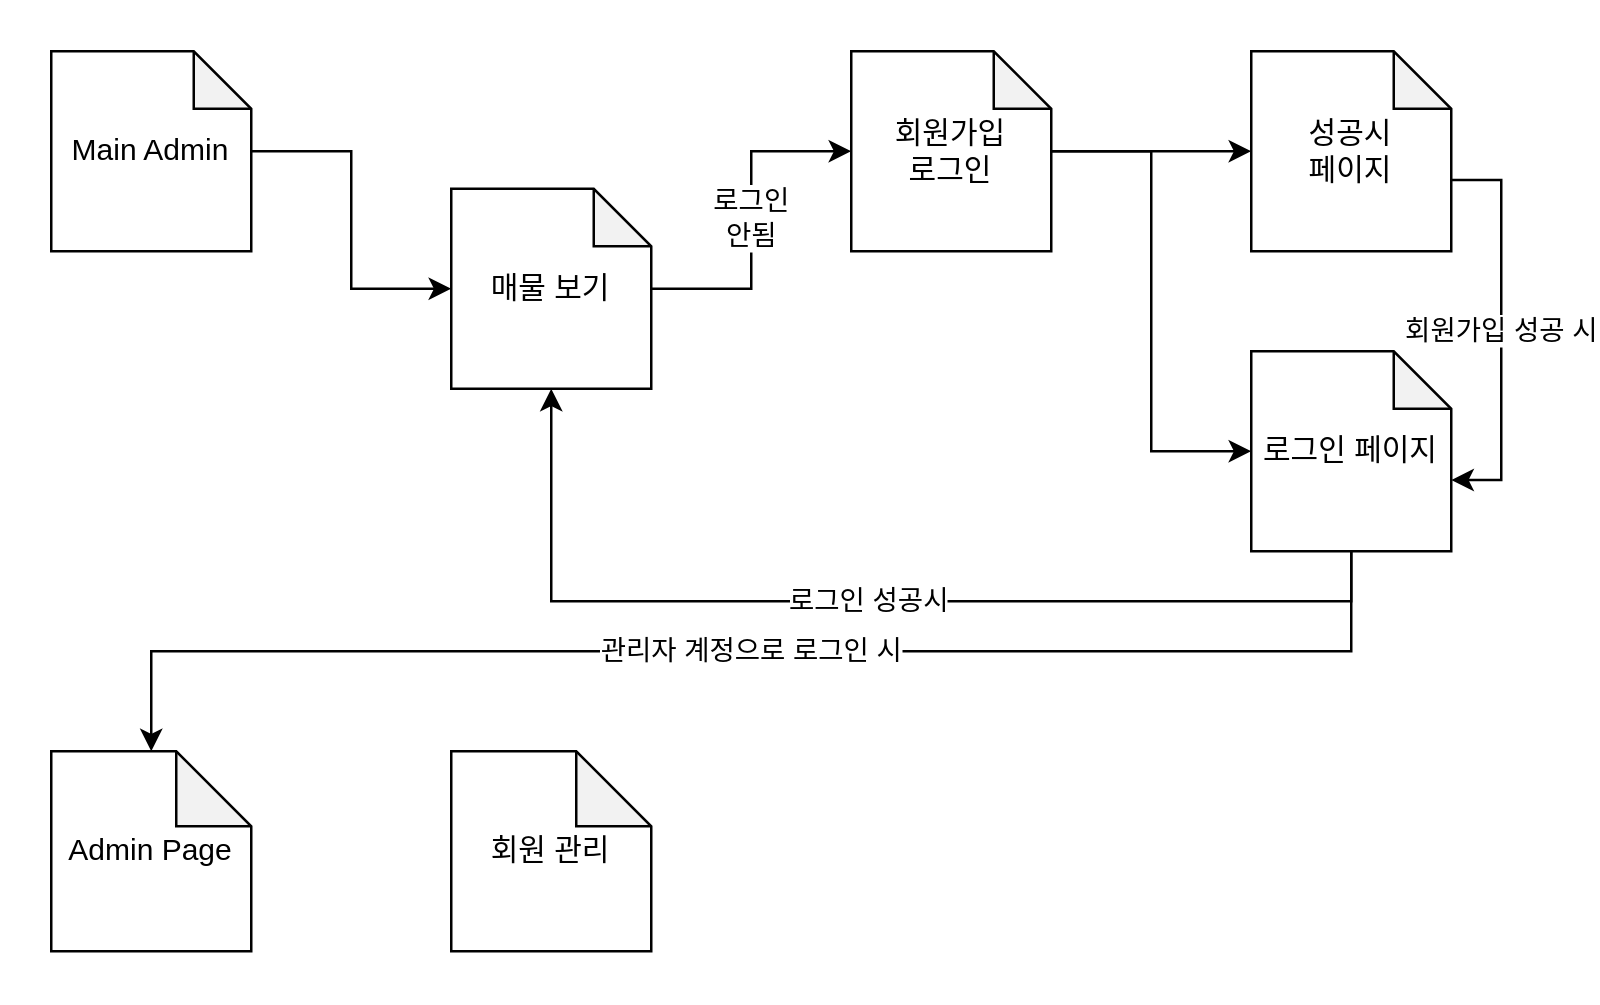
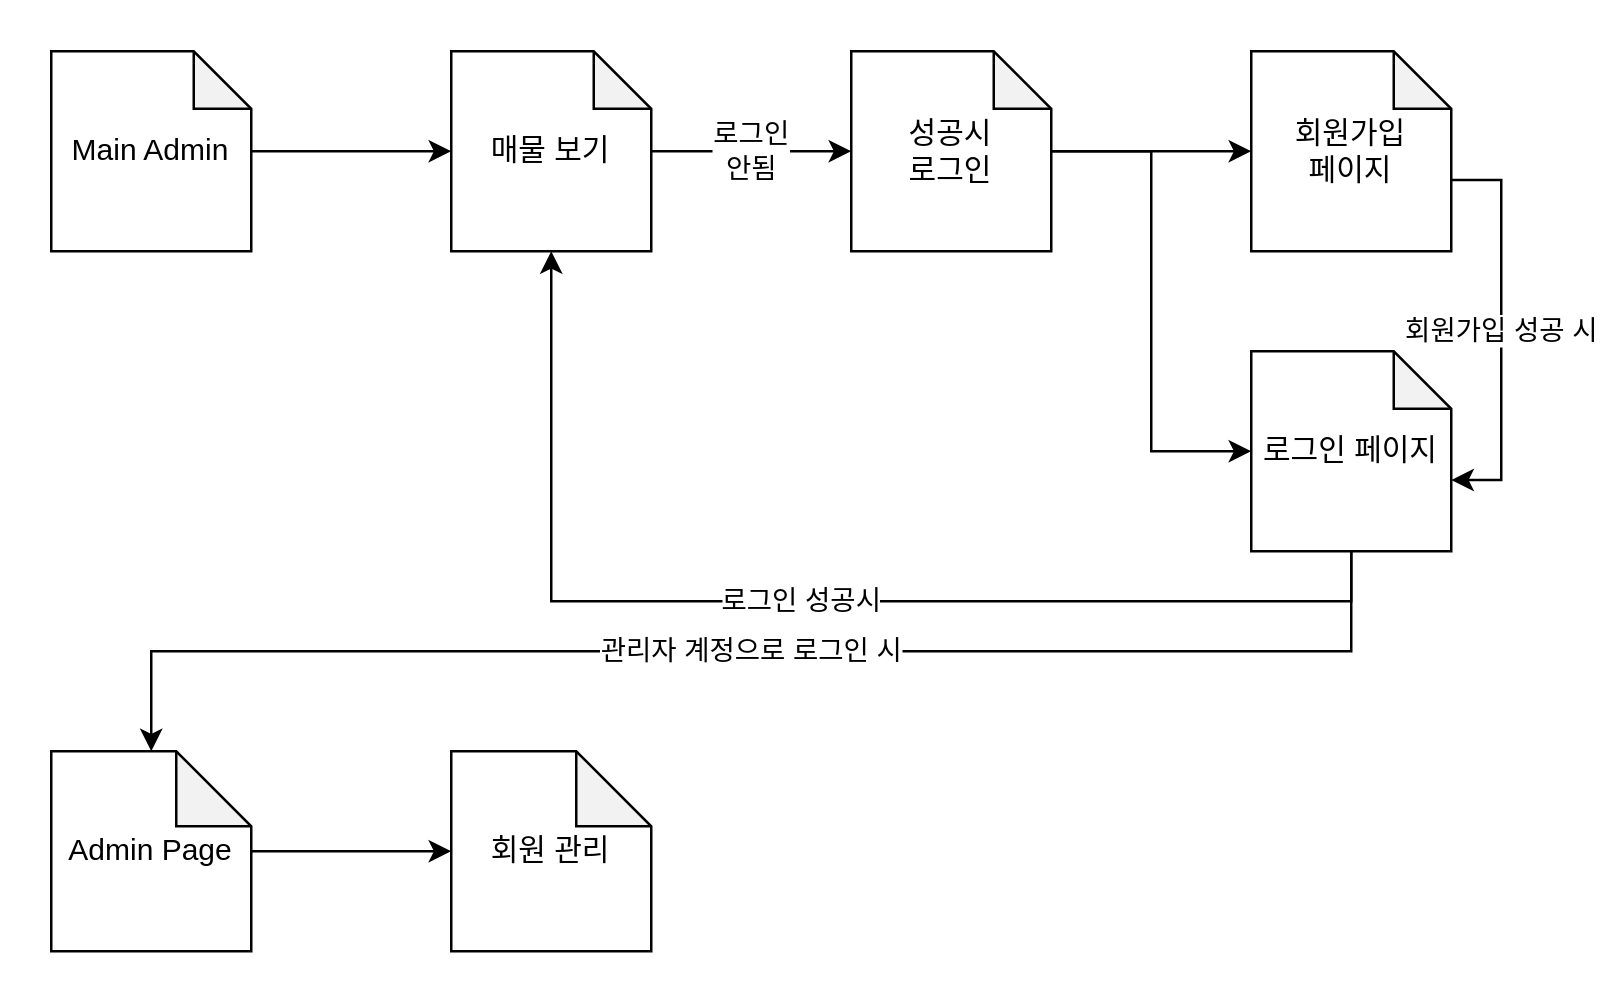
(951, 151) -> (951, 151)
(1351, 151) -> (1351, 151)
(551, 289) -> (551, 151)
none -> (343, 851)
